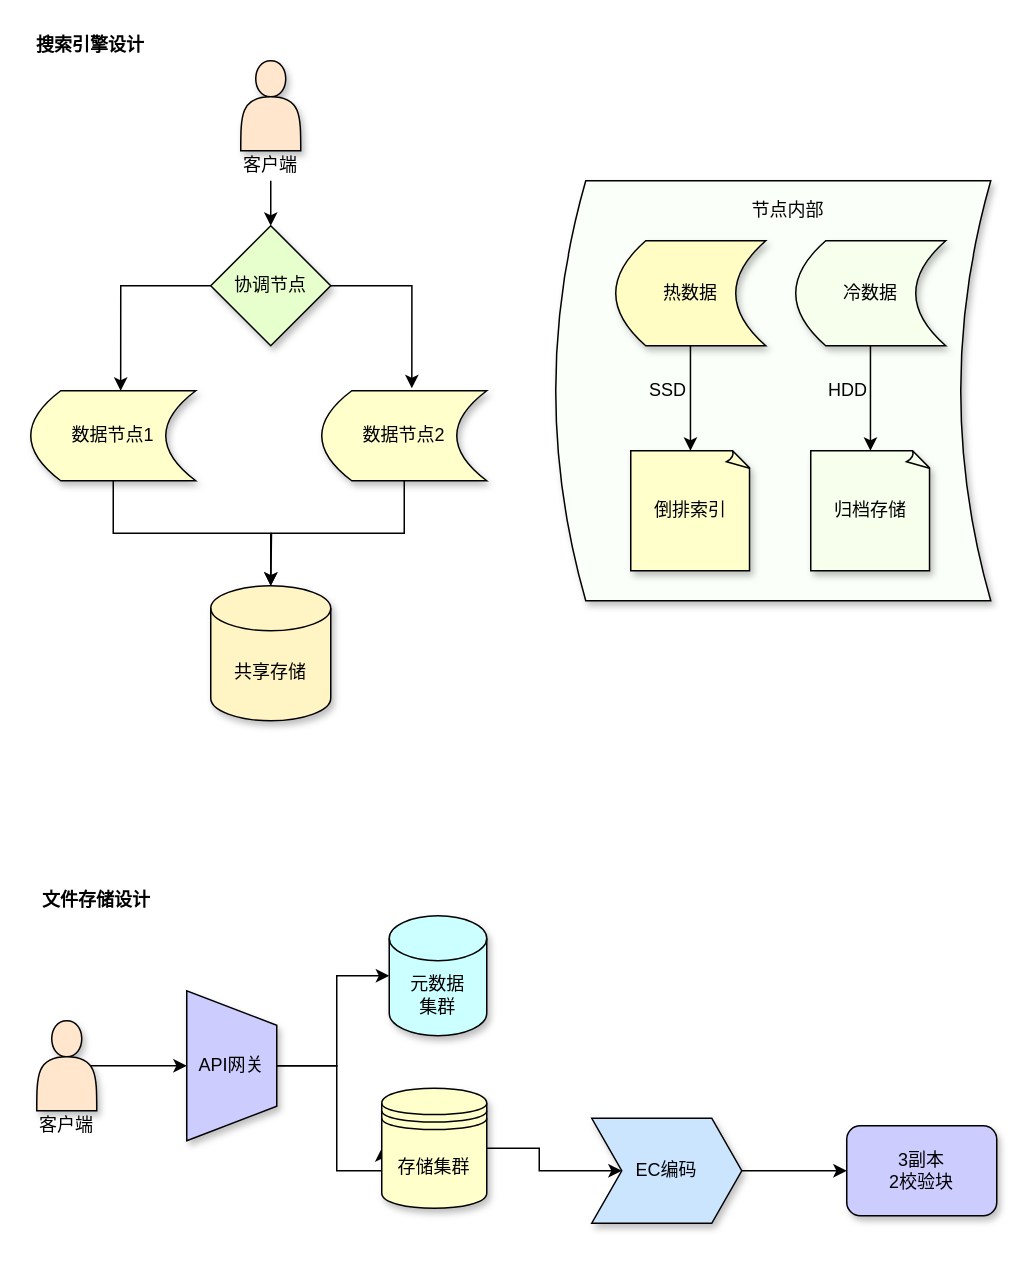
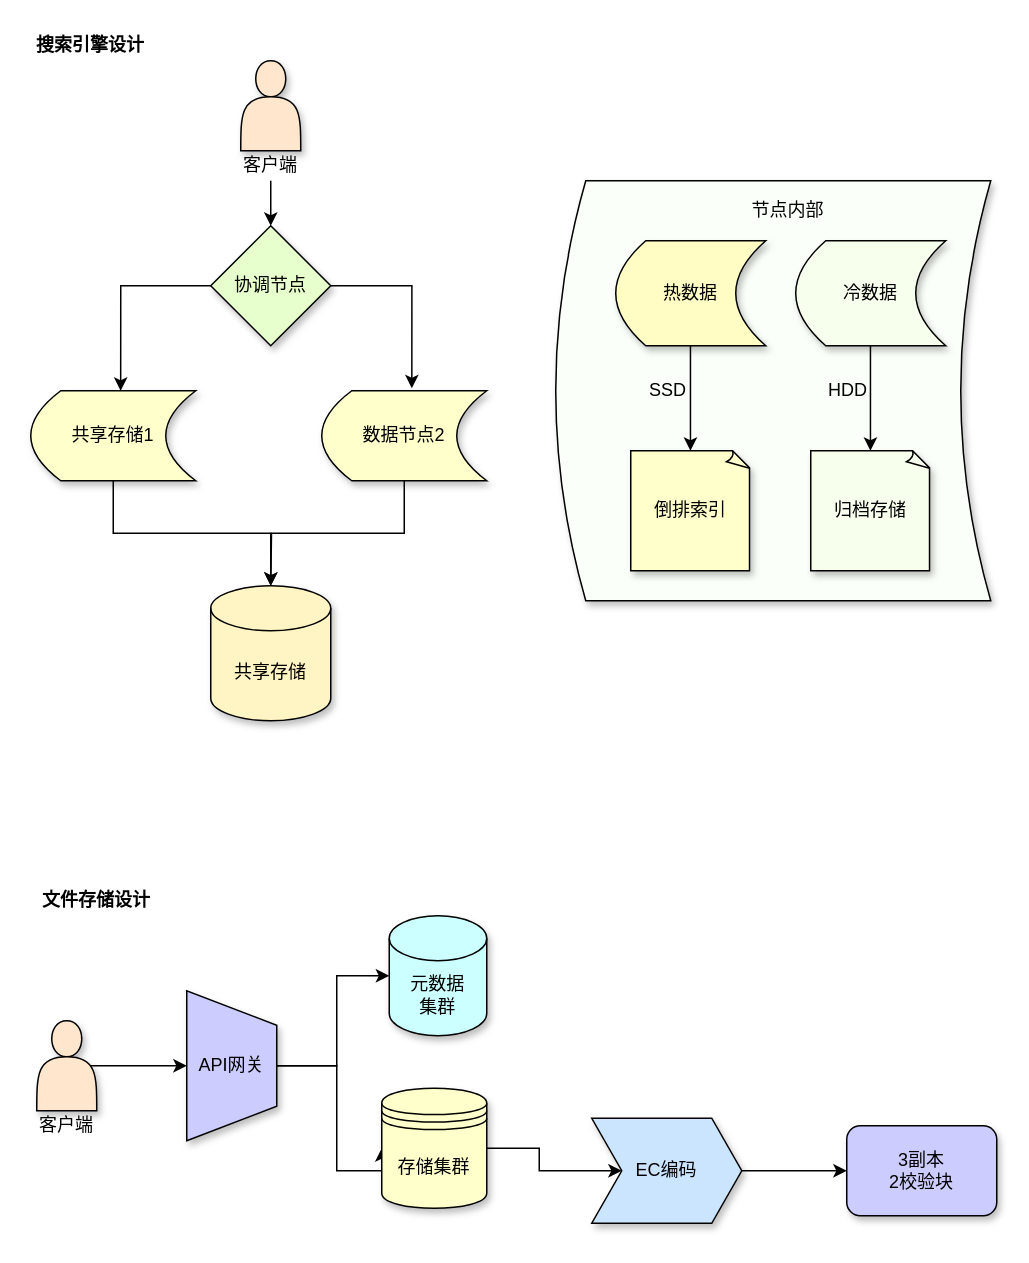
(113, 436) -> (113, 436)
